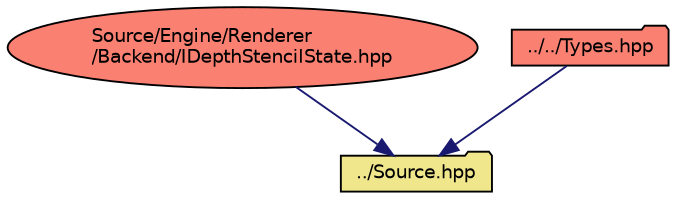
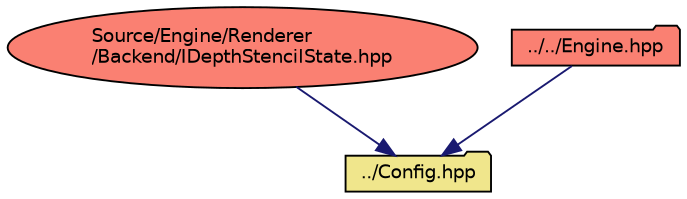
(590, 48) -> (596, 48)
(416, 174) -> (418, 174)
